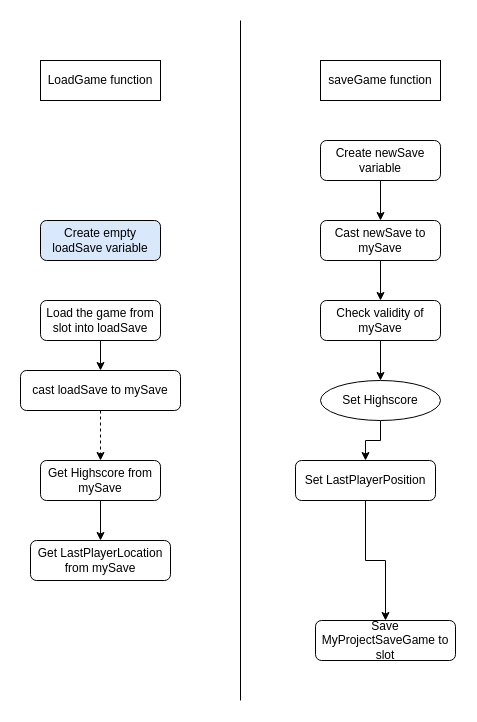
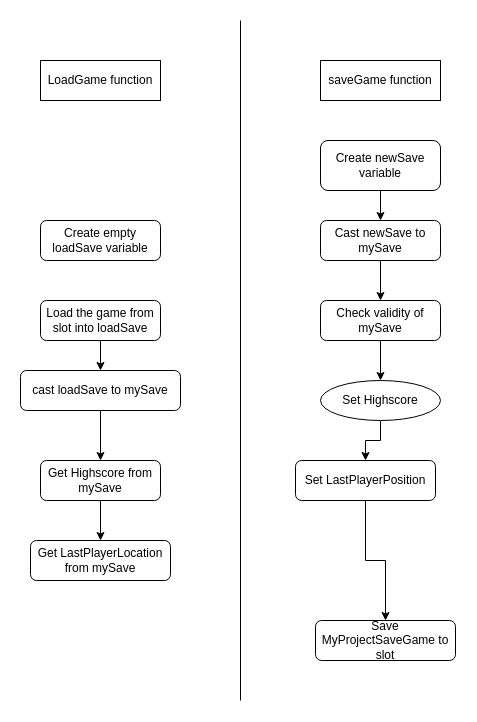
(381, 161) -> (381, 166)
(101, 241) -> (101, 241)
(101, 433) -> (101, 433)
